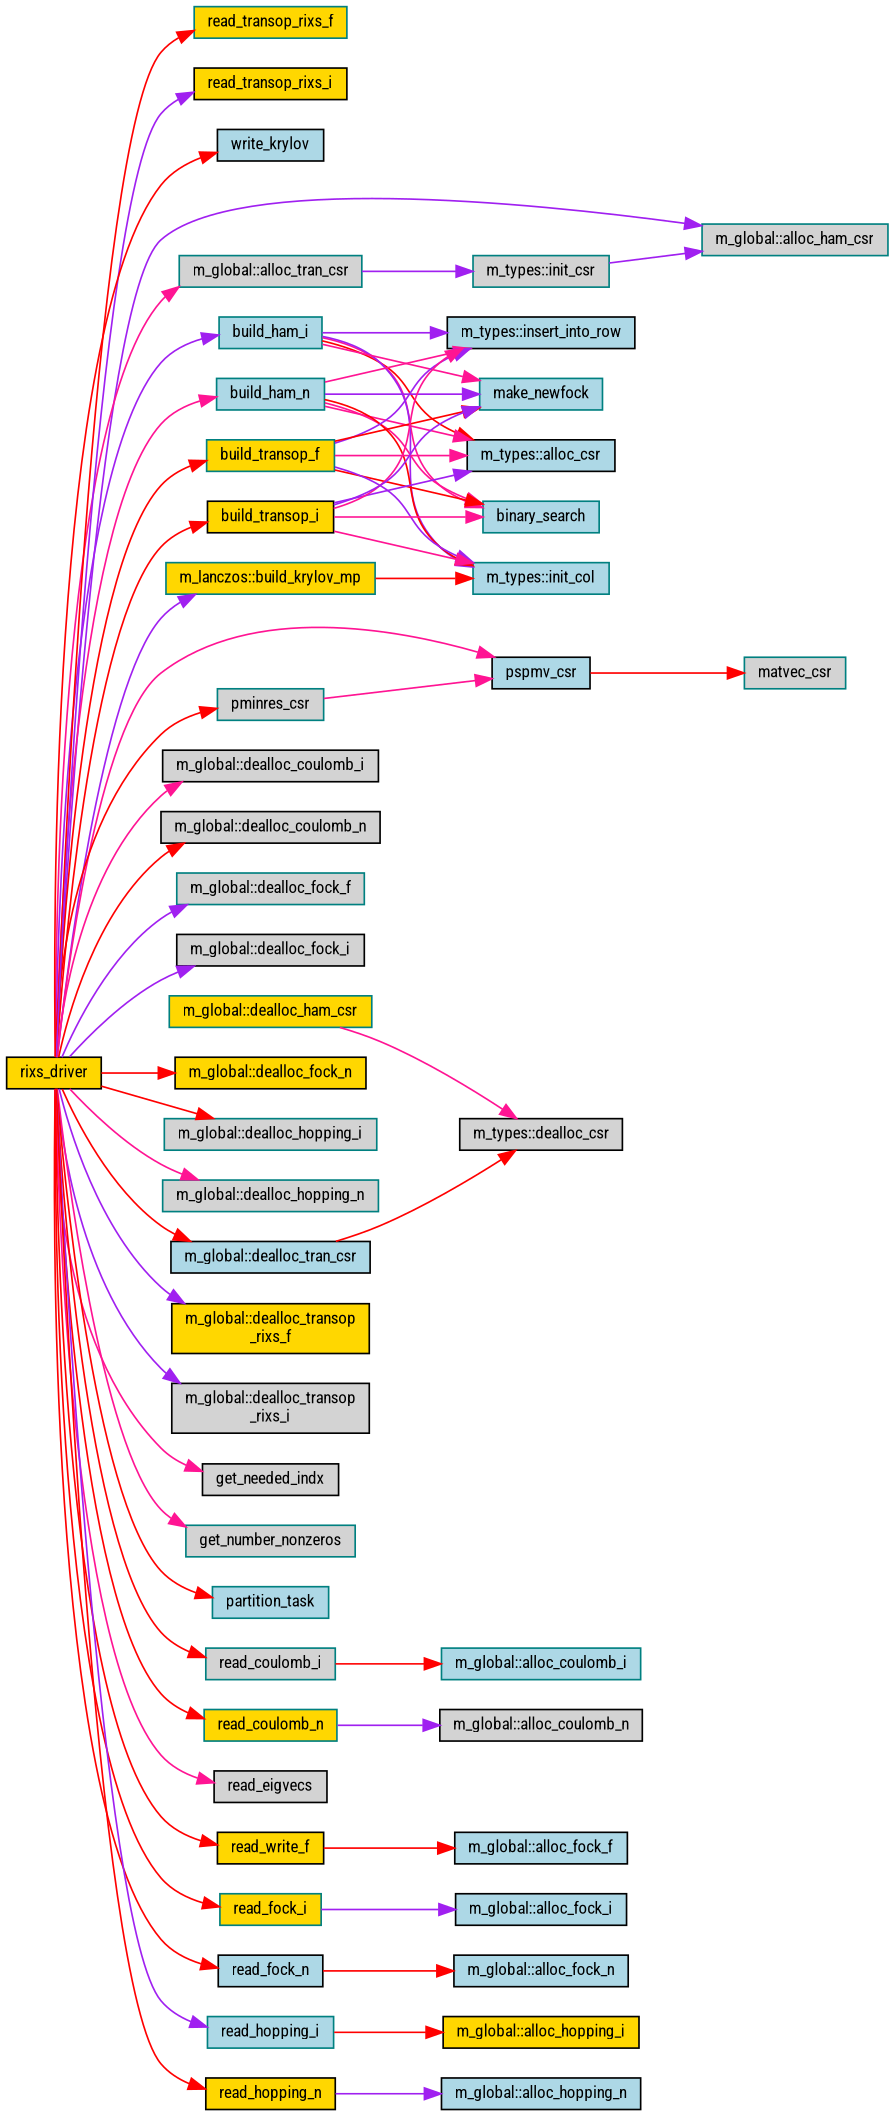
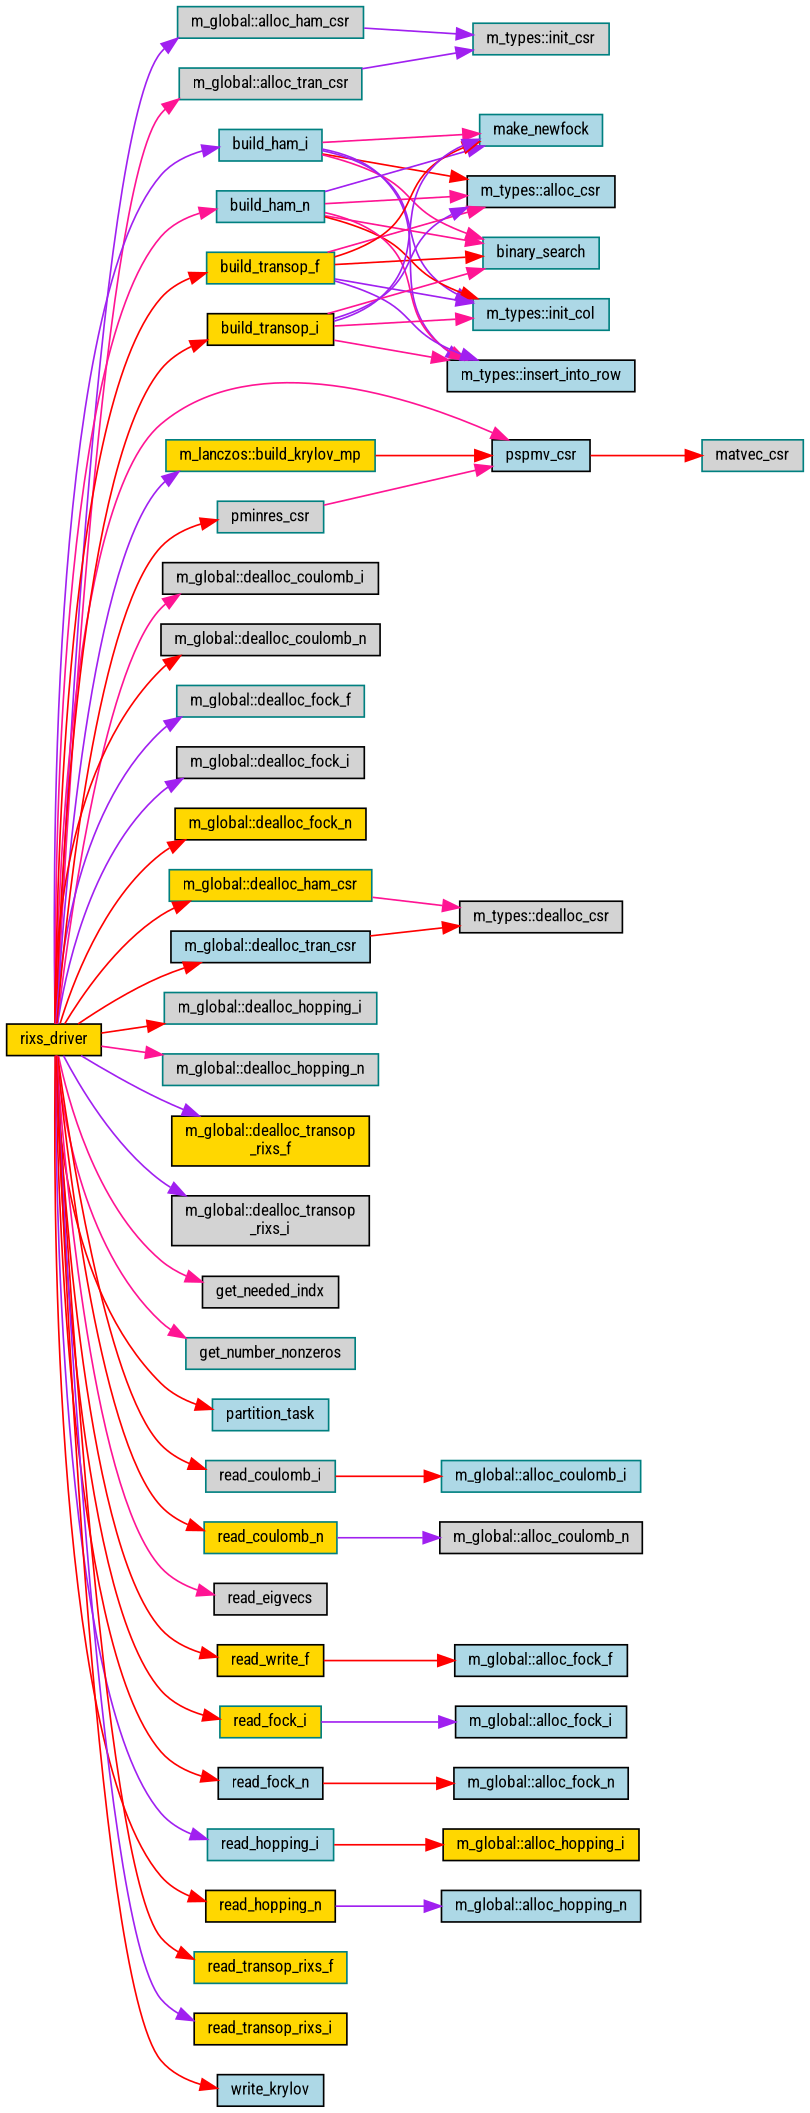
(647, 258) -> (410, 31)
(416, 578) -> (425, 456)
none -> (112, 959)
